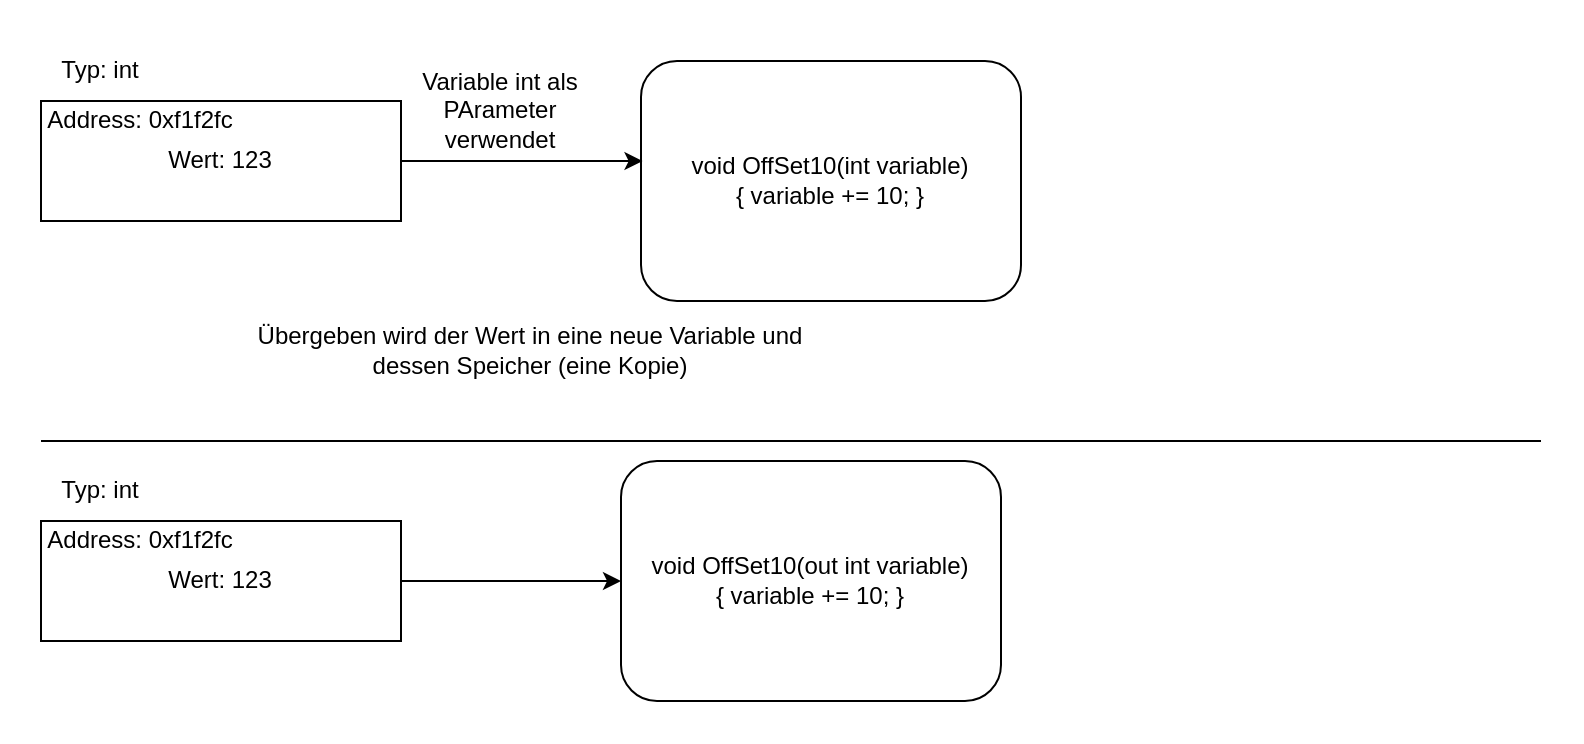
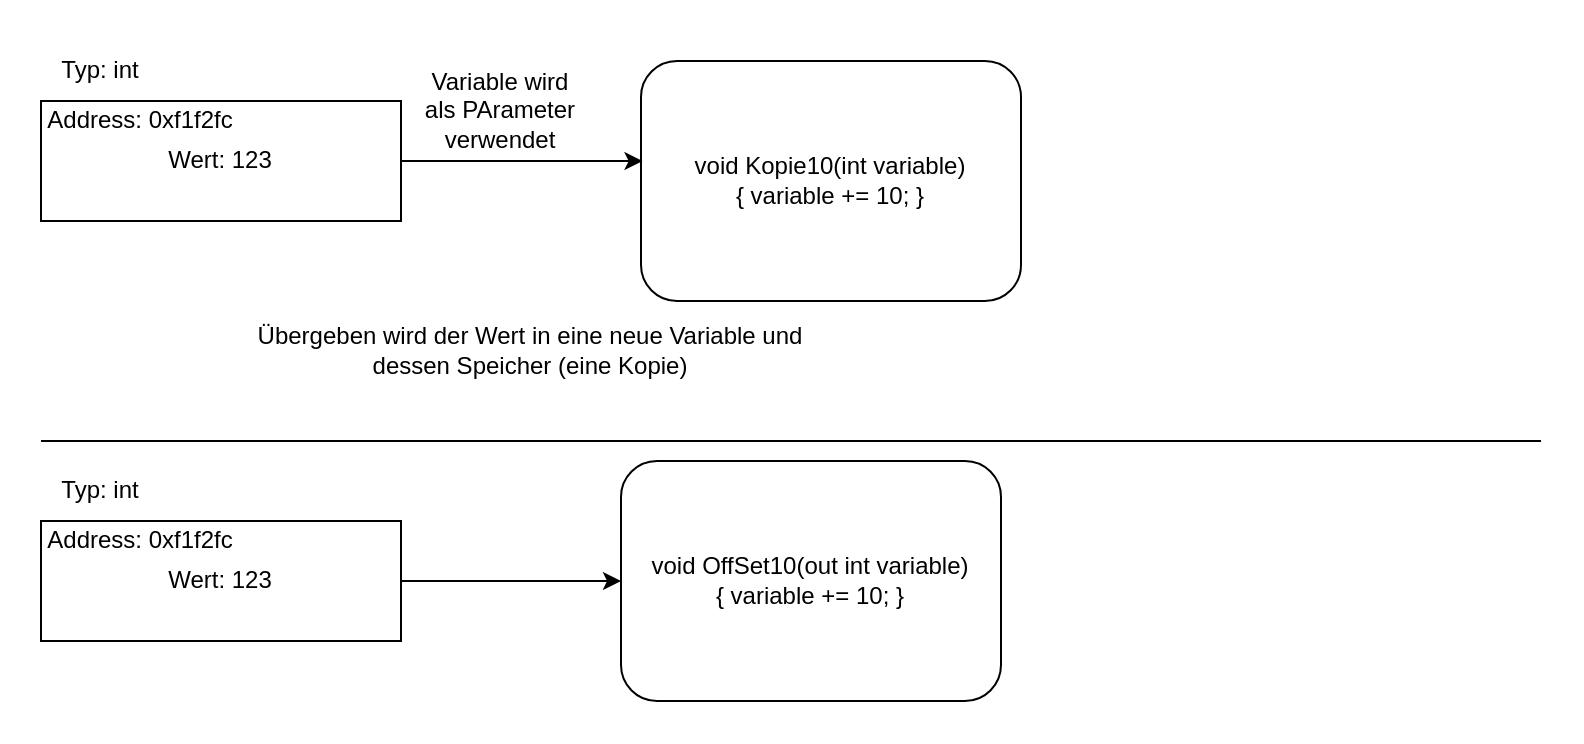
(501, 111) -> (501, 111)
(831, 181) -> (831, 181)
